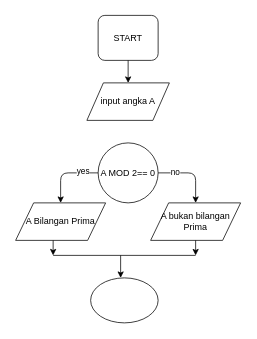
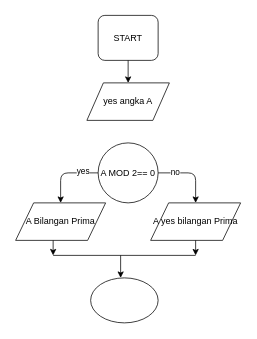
(128, 102) -> (128, 102)
(195, 222) -> (195, 222)
